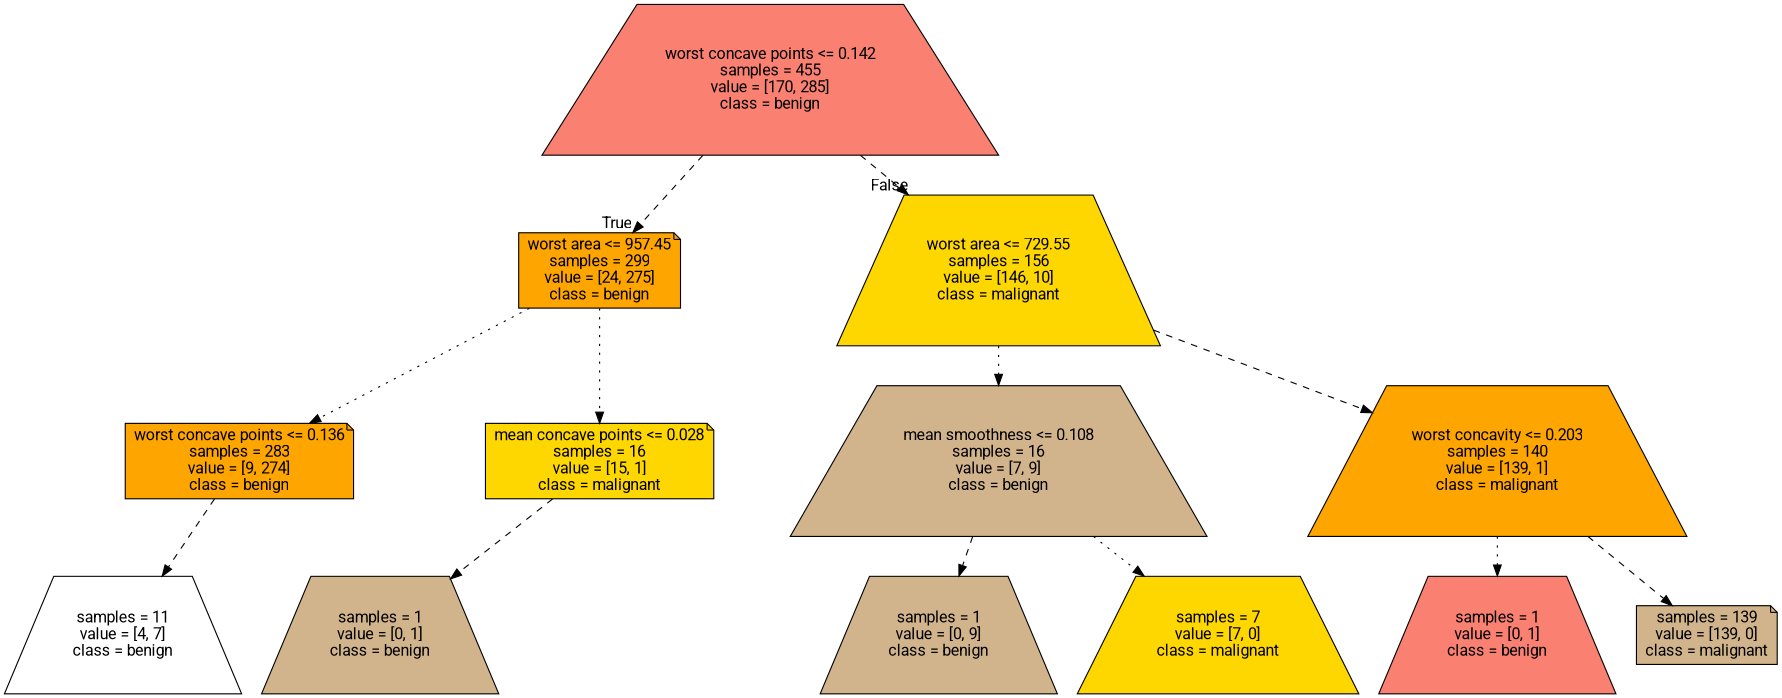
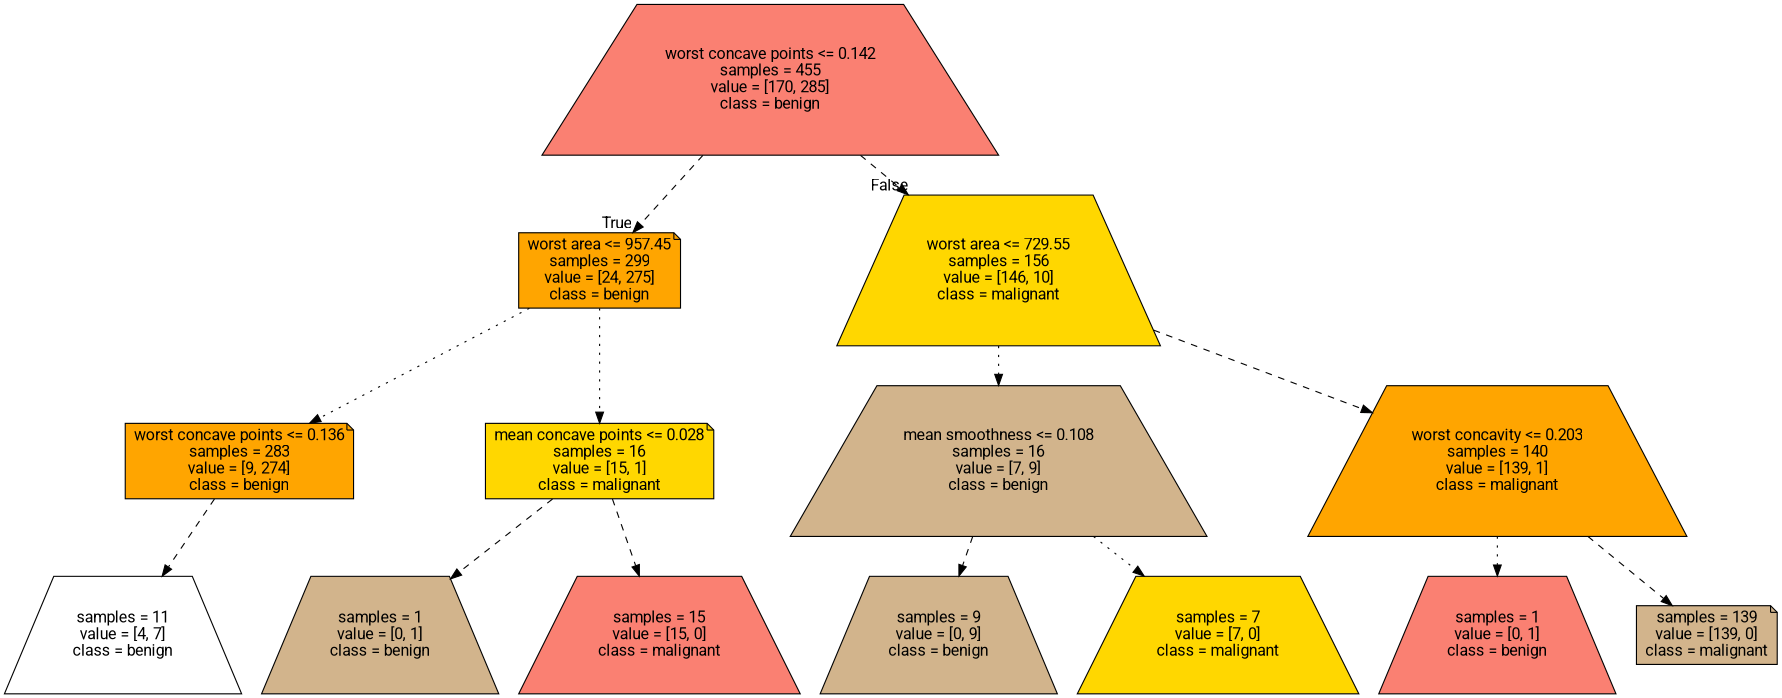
none -> (659, 635)
(939, 635) -> (939, 635)
